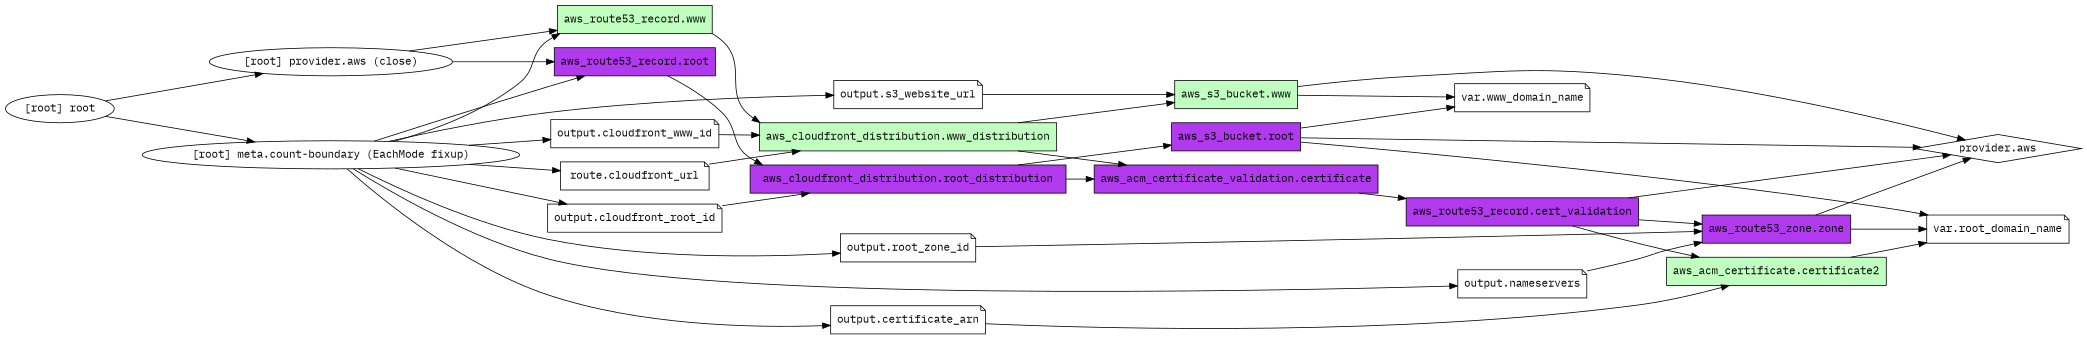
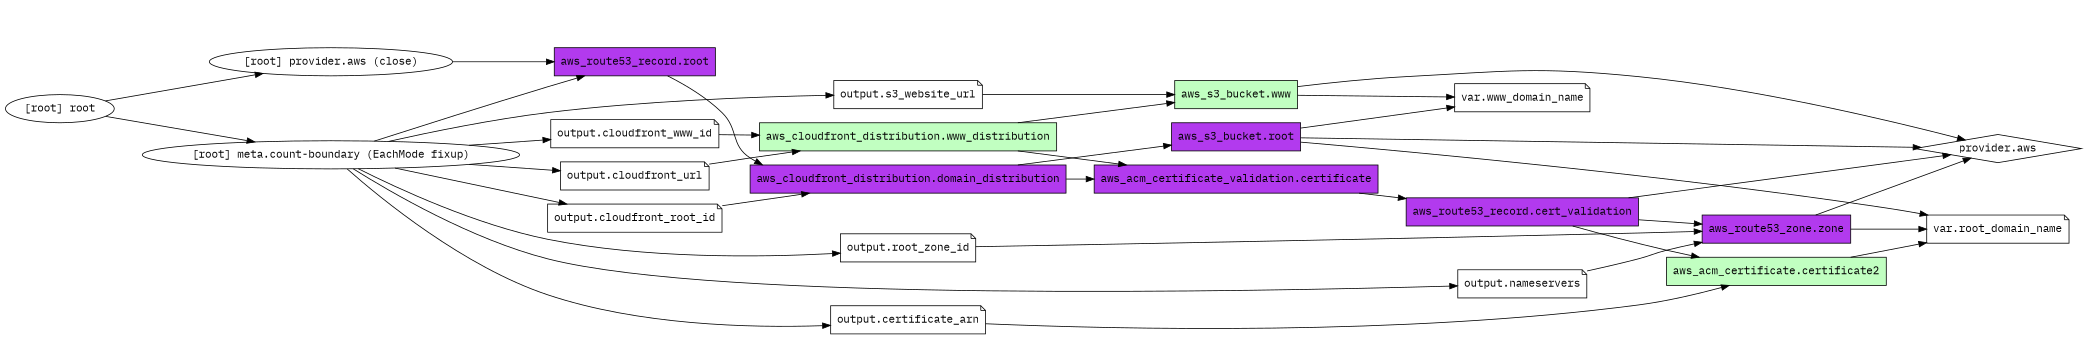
(635, 20) -> none
(635, 176) -> (635, 176)
(908, 179) -> (908, 179)
